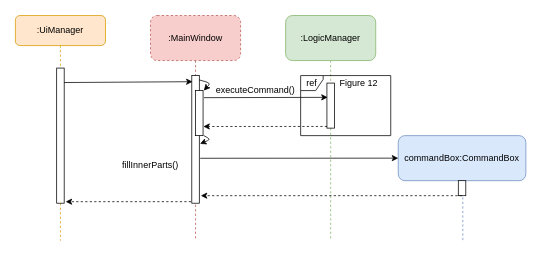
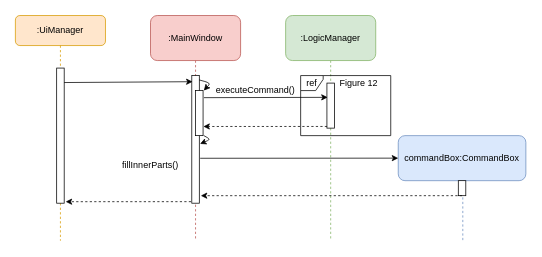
(195, 38) -> (195, 38)
